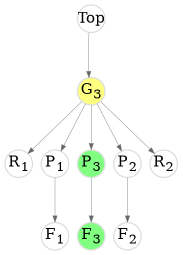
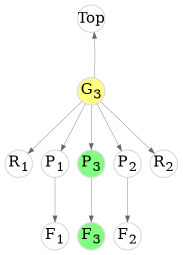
(88, 52) -> (95, 58)
